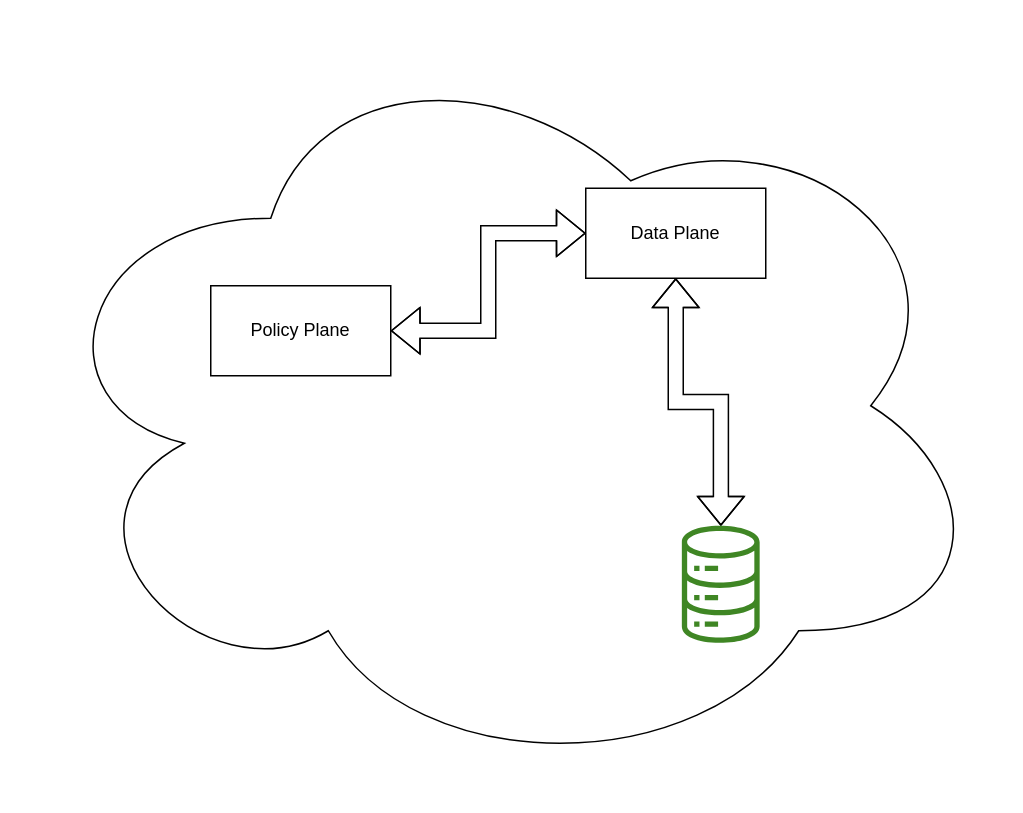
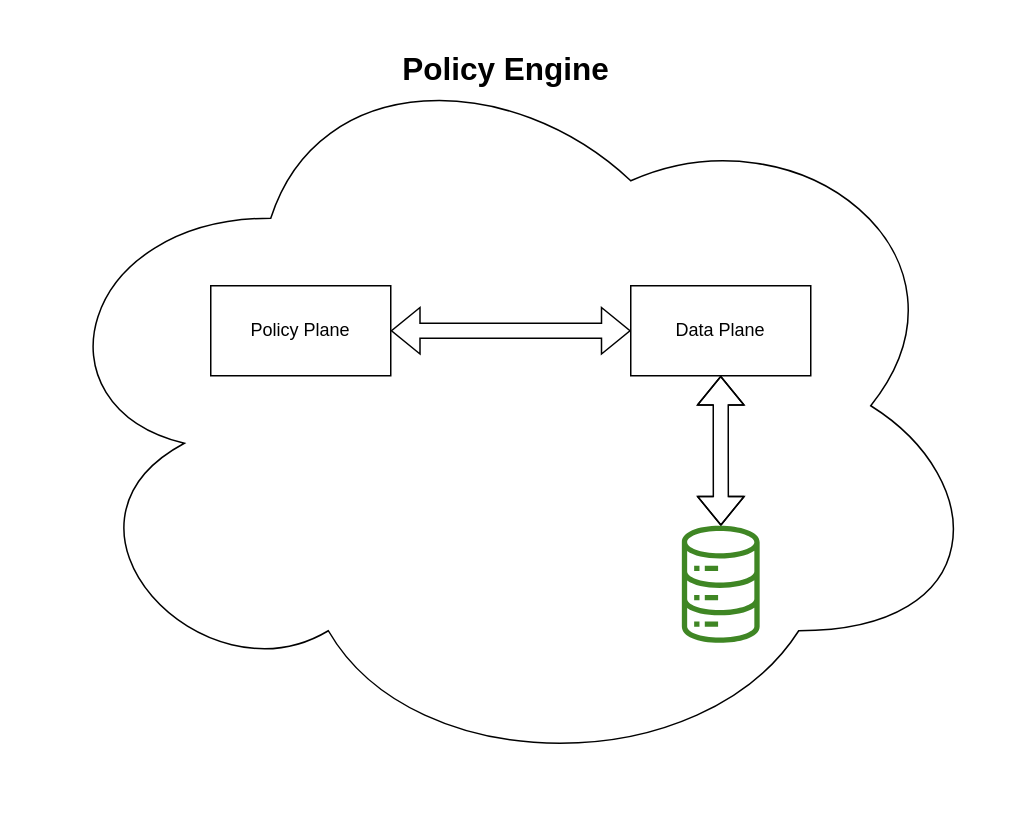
none -> (506, 68)
(676, 233) -> (721, 331)
